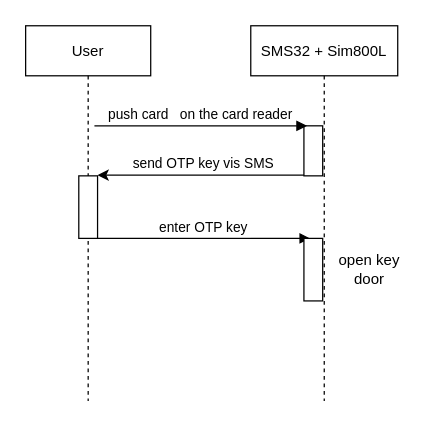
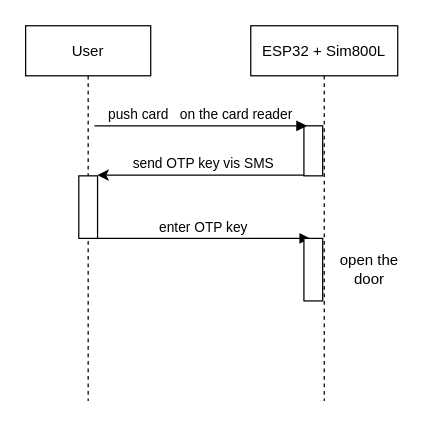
(323, 51) -> (323, 51)
(369, 269) -> (369, 269)
